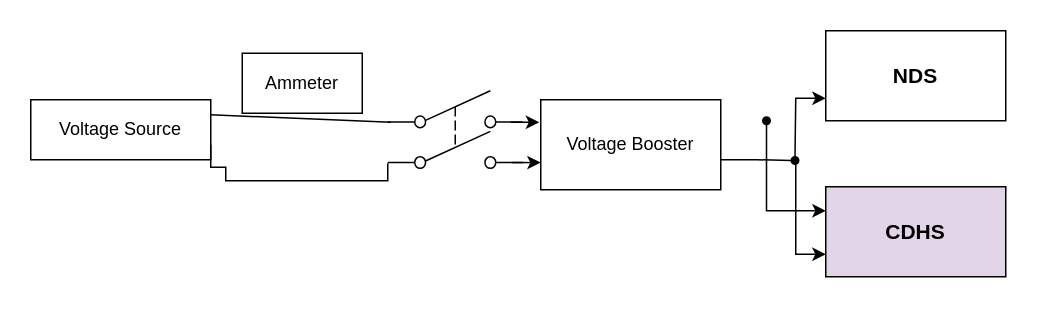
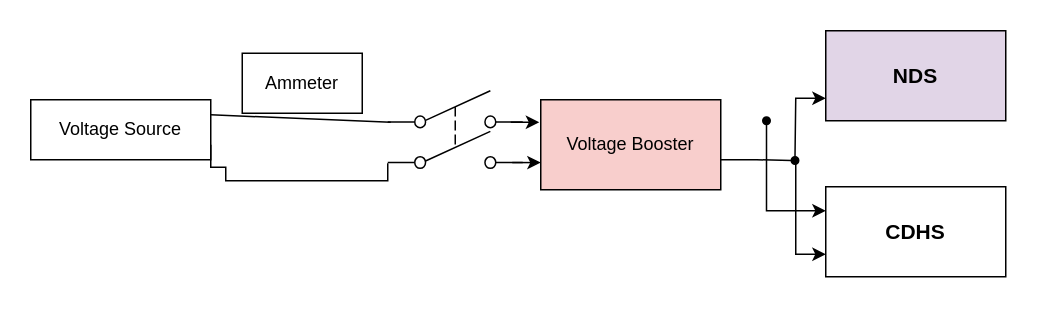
(916, 76) -> (916, 76)
(631, 145) -> (631, 145)
(916, 232) -> (916, 232)
